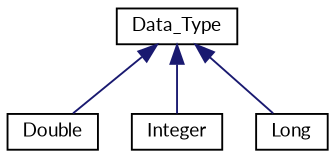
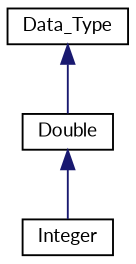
(177, 89) -> (68, 194)
(292, 132) -> none
